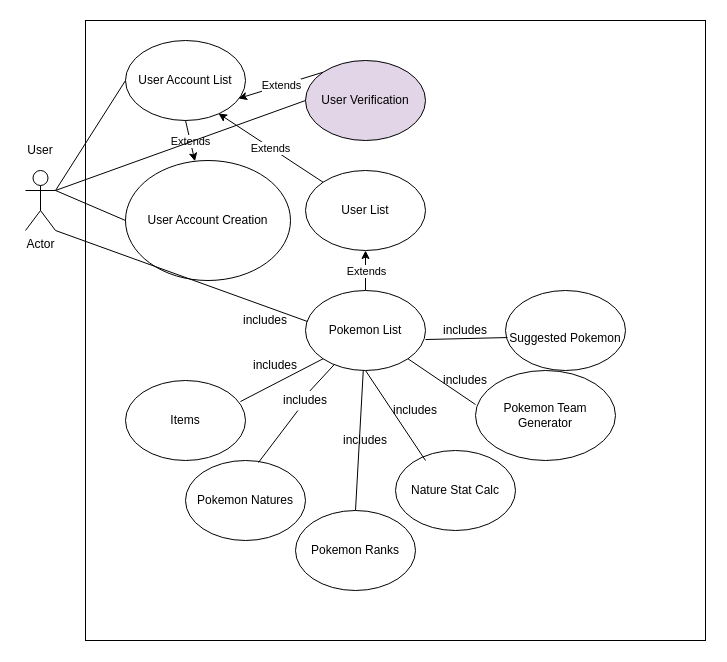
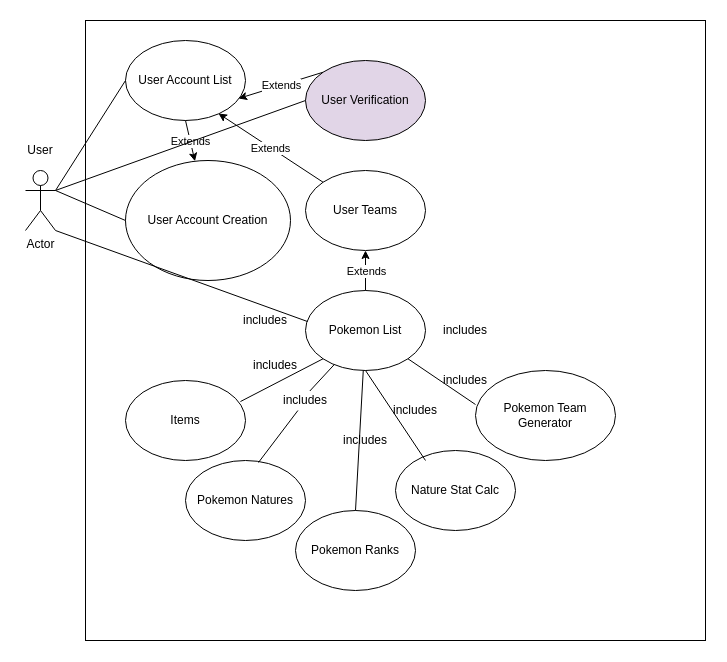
(366, 211) -> (366, 211)
(566, 331) -> none
(467, 339) -> none
